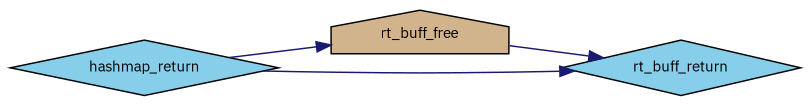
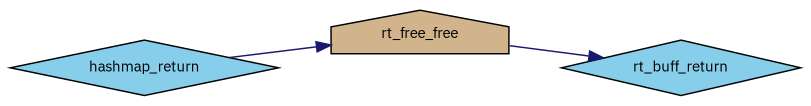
(420, 34) -> (420, 34)
(412, 73) -> none
